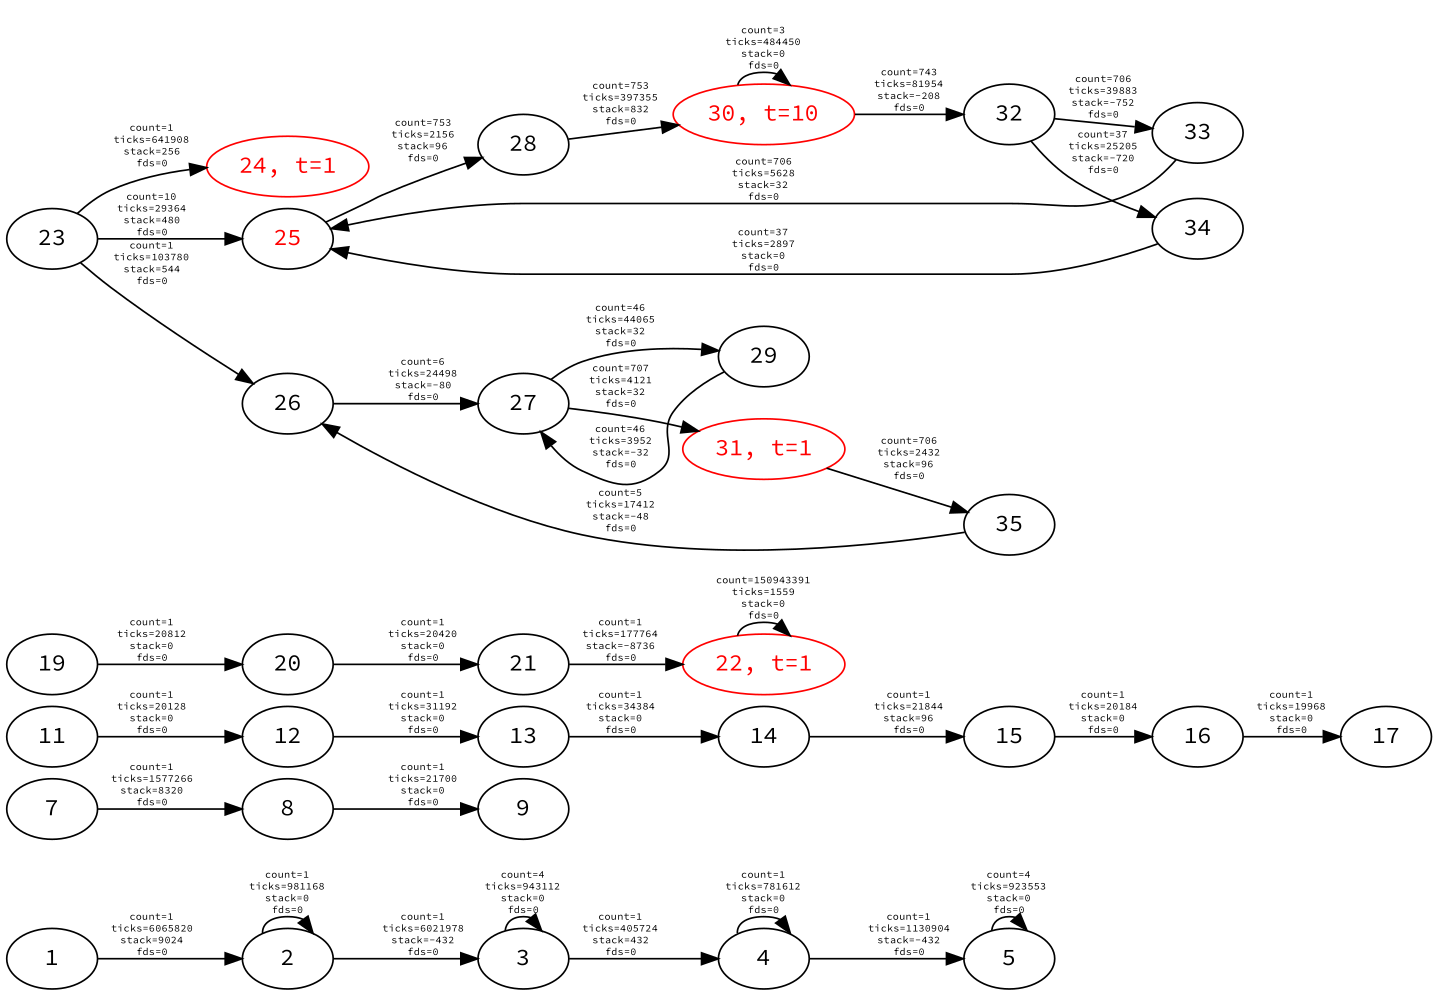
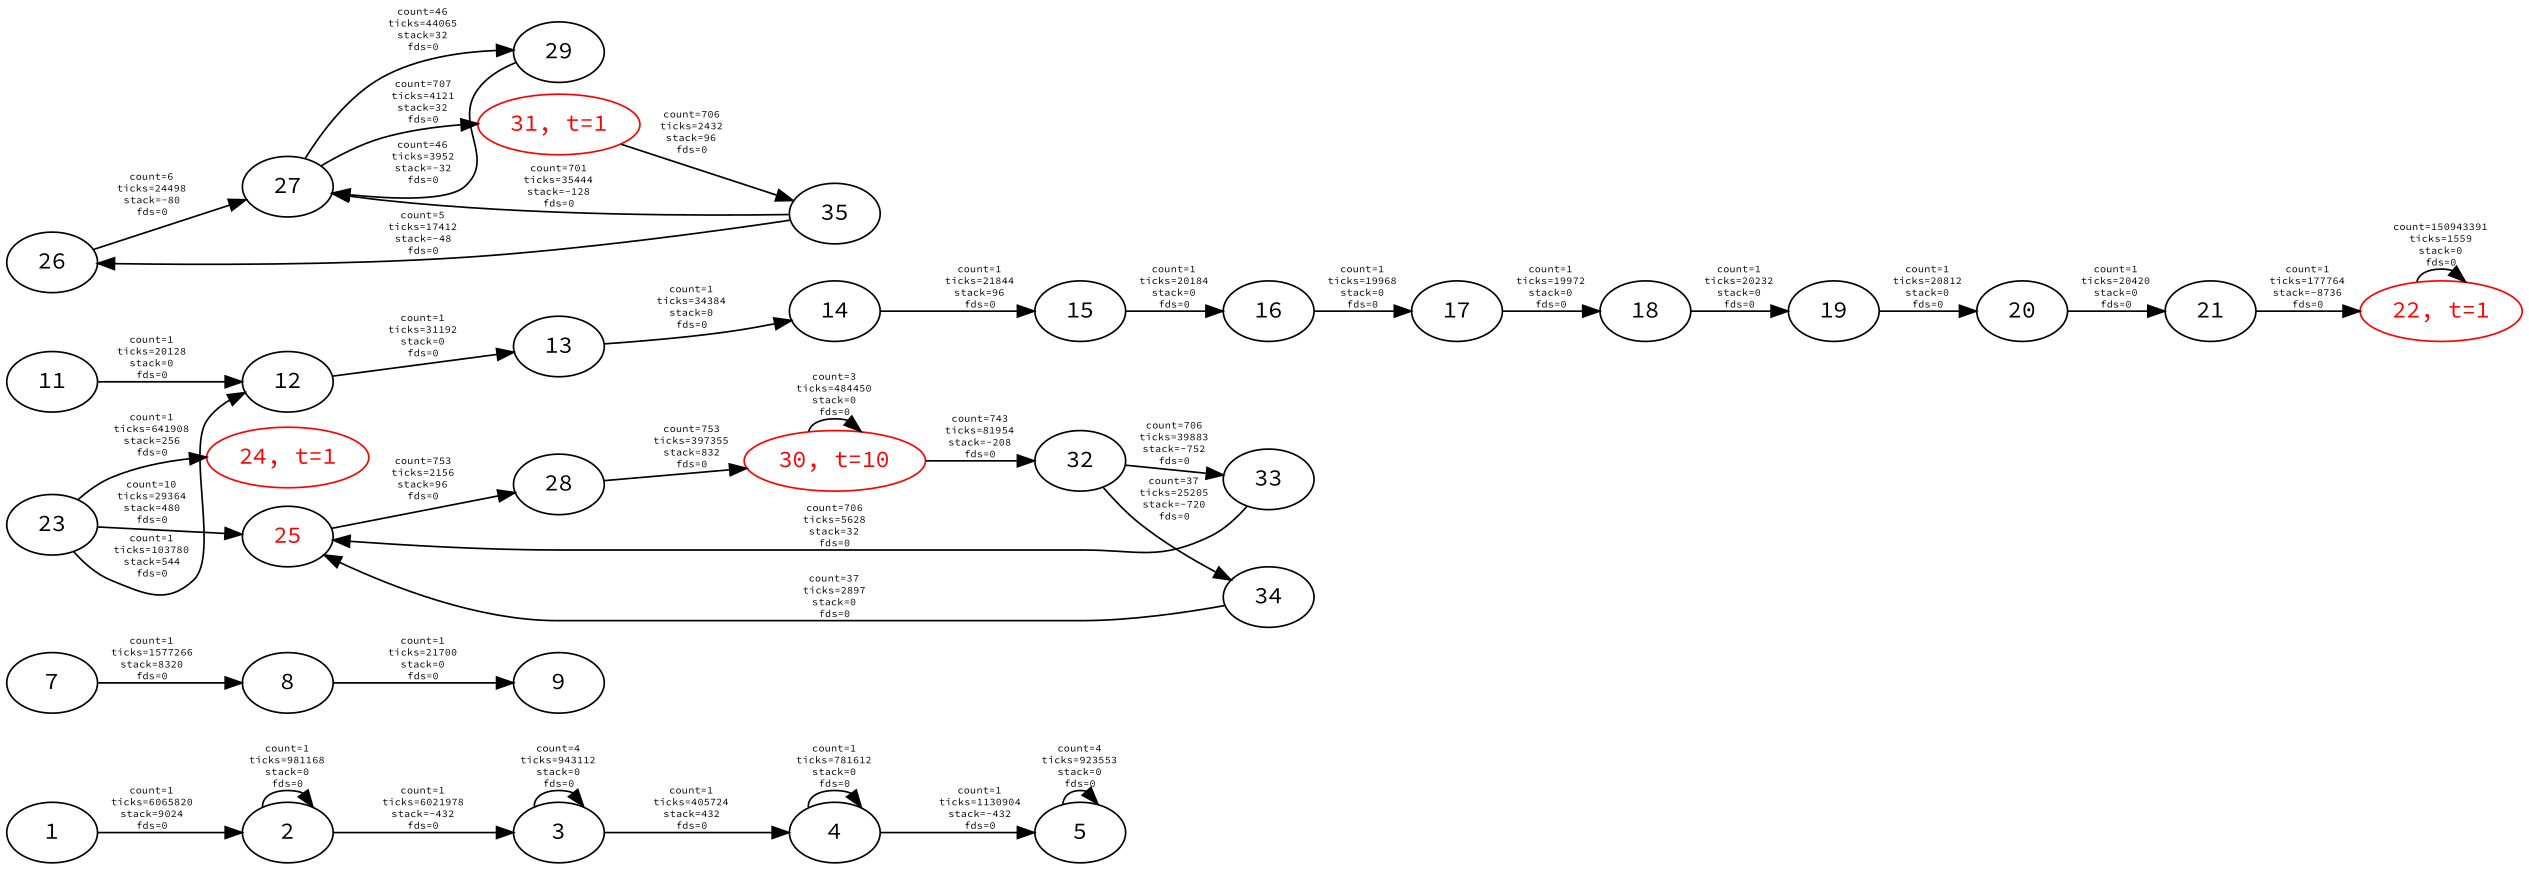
none -> (569, 212)
none -> (1645, 311)
(158, 321) -> (203, 554)
